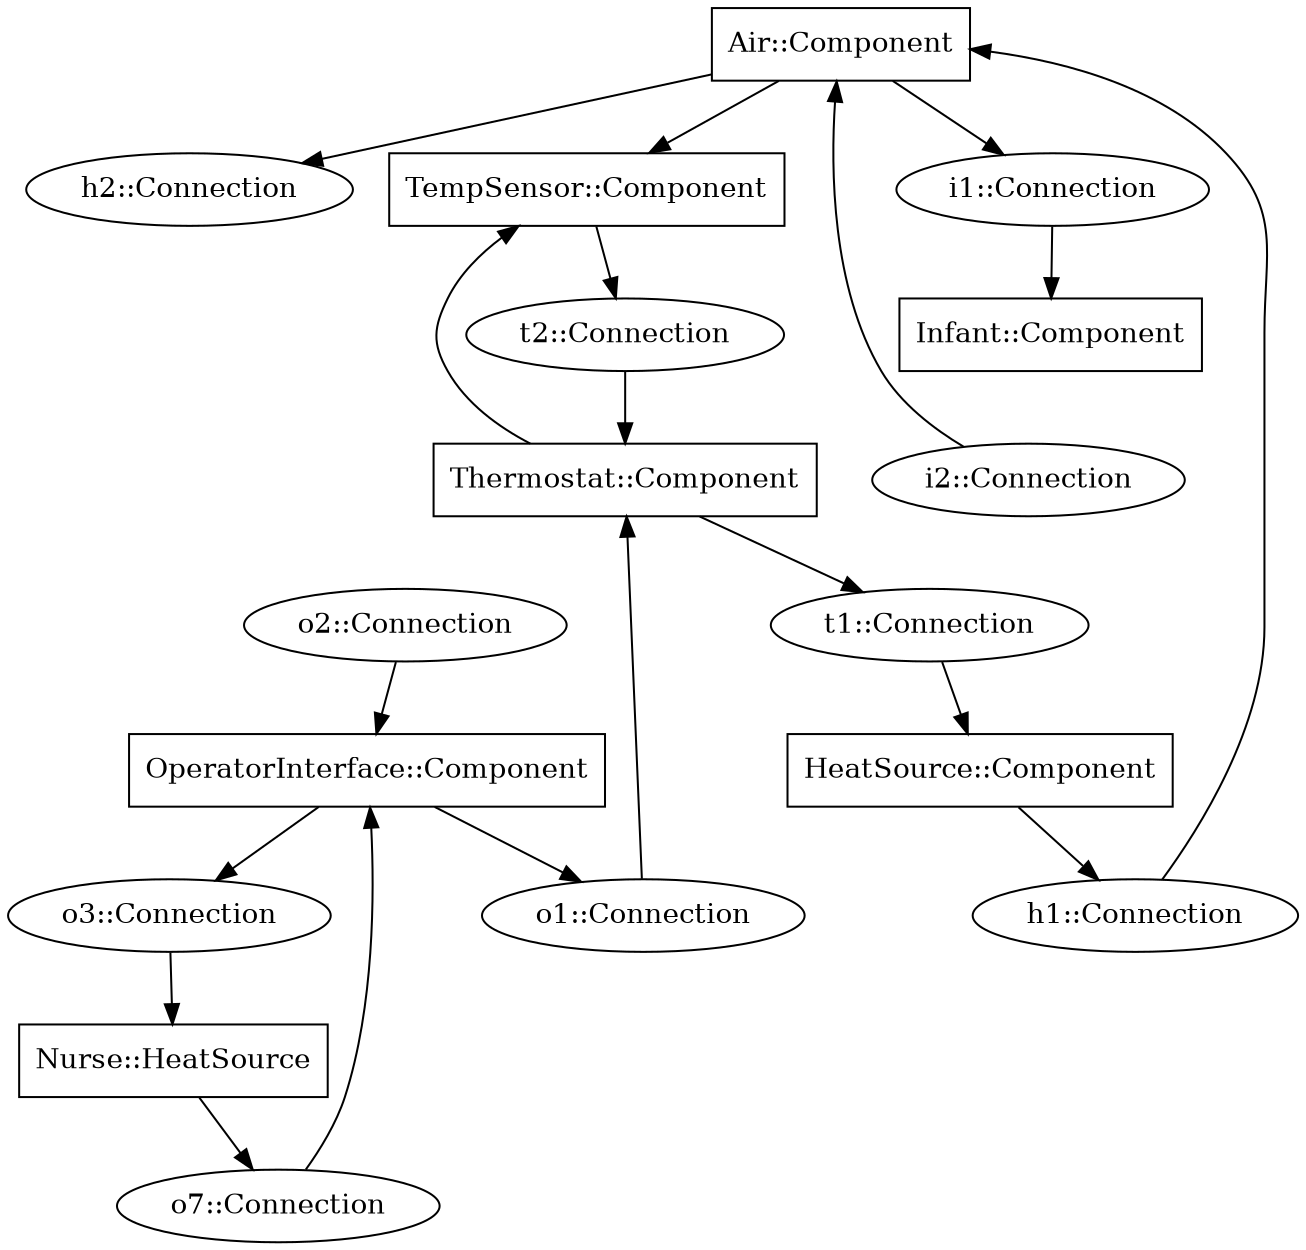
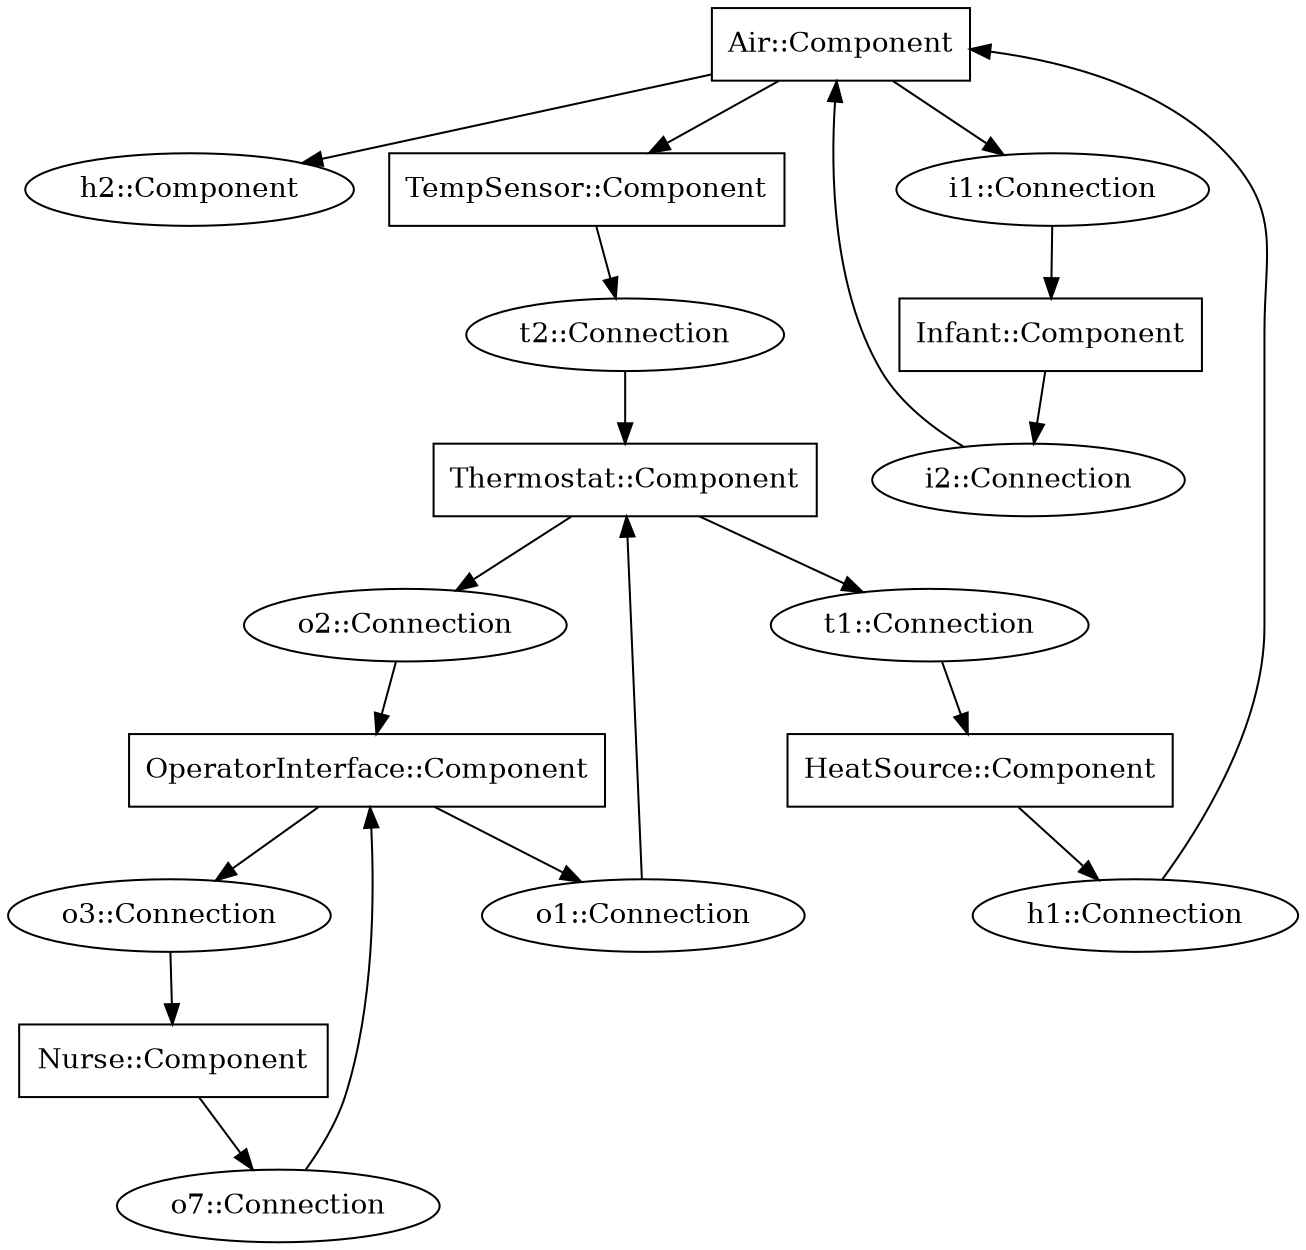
(190, 190) -> (190, 190)
(438, 349) -> (523, 548)
none -> (1041, 397)
(173, 1061) -> (173, 1061)
